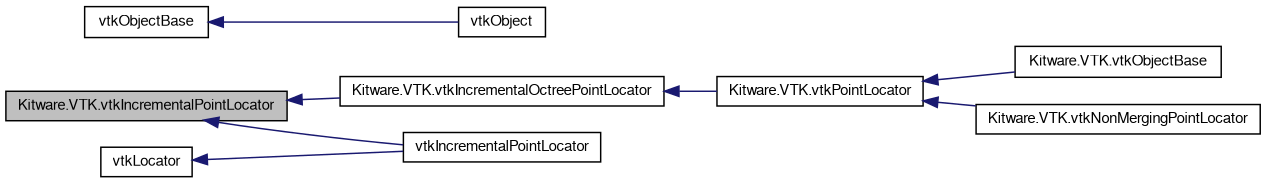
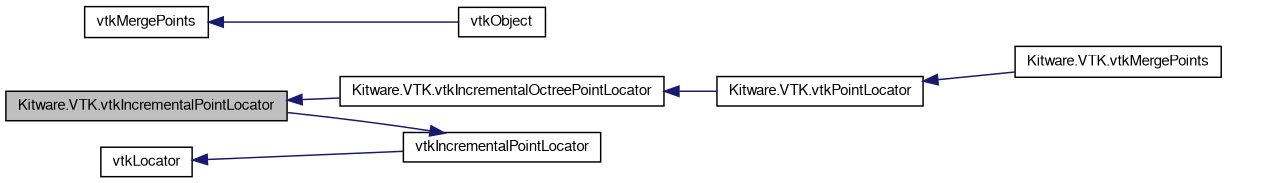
(146, 22) -> (146, 22)
(1118, 62) -> (1118, 62)
(1118, 119) -> none
(311, 135) -> (359, 121)
